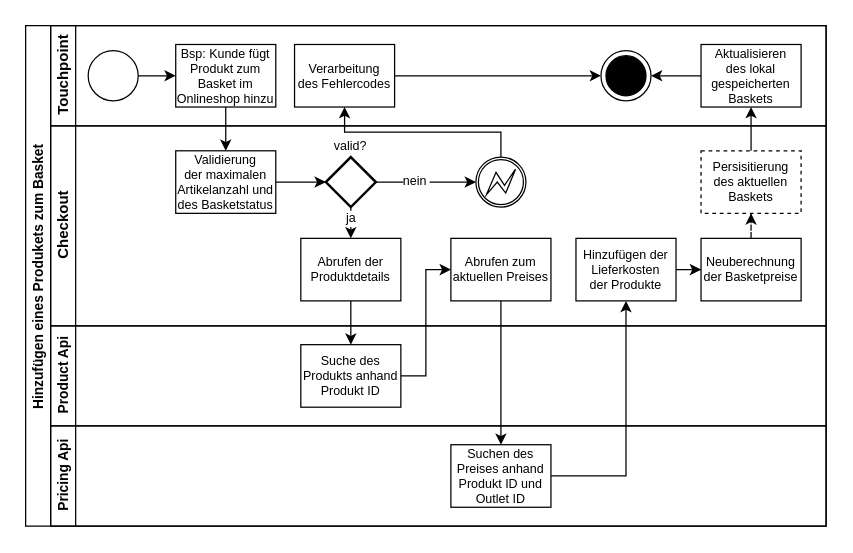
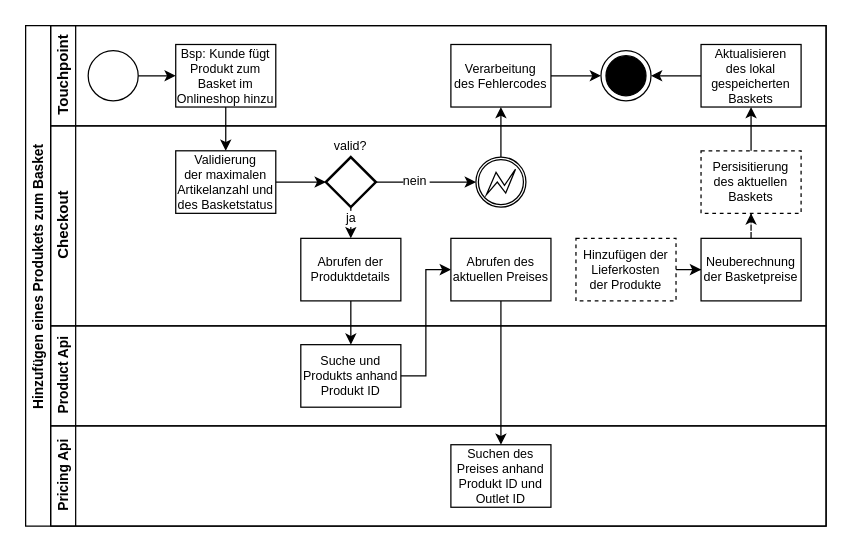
(344, 76) -> (501, 76)
(500, 262) -> (500, 262)
(626, 269) -> (626, 269)
(350, 361) -> (350, 361)
(626, 430) -> none
